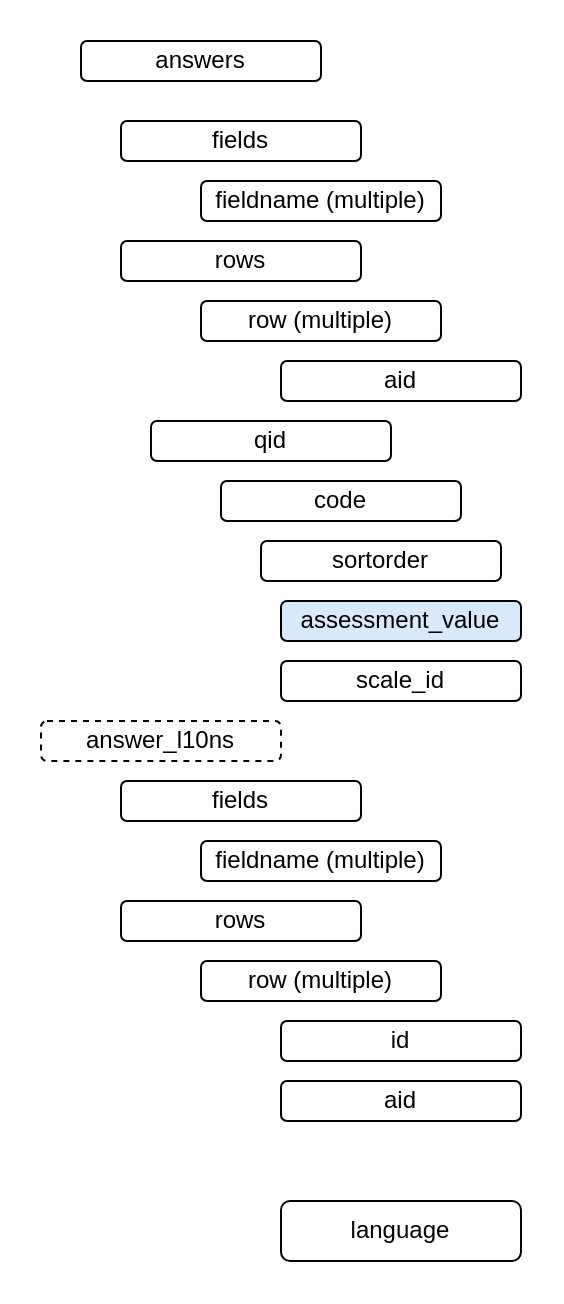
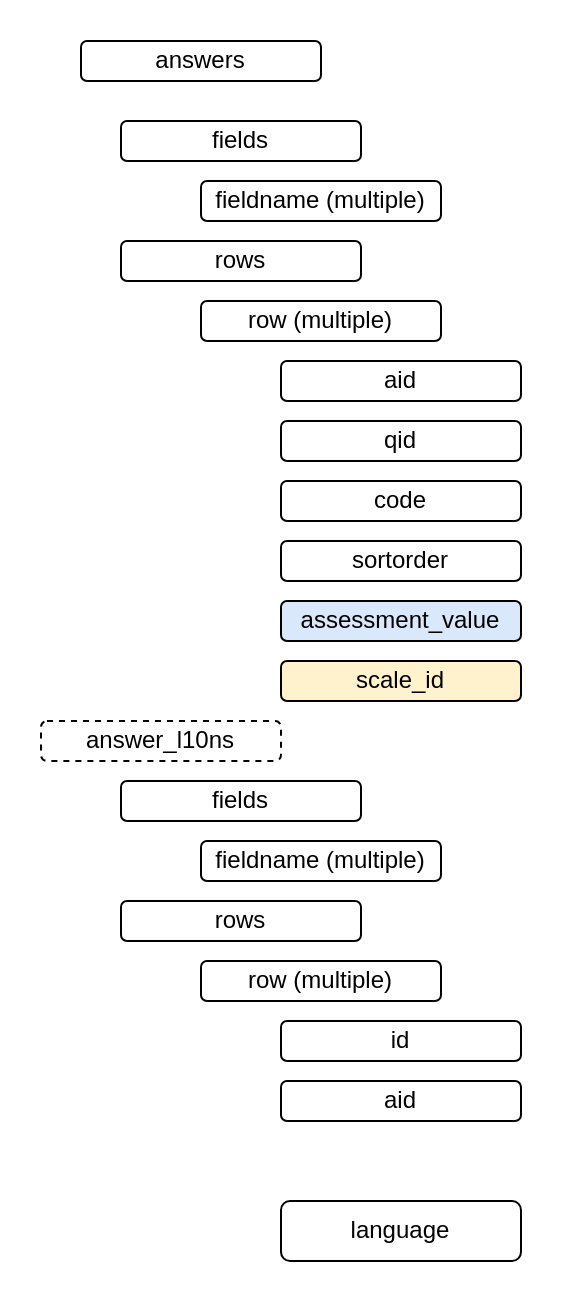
(271, 441) -> (401, 441)
(341, 501) -> (401, 501)
(381, 561) -> (401, 561)
(401, 681) -> (401, 681)
